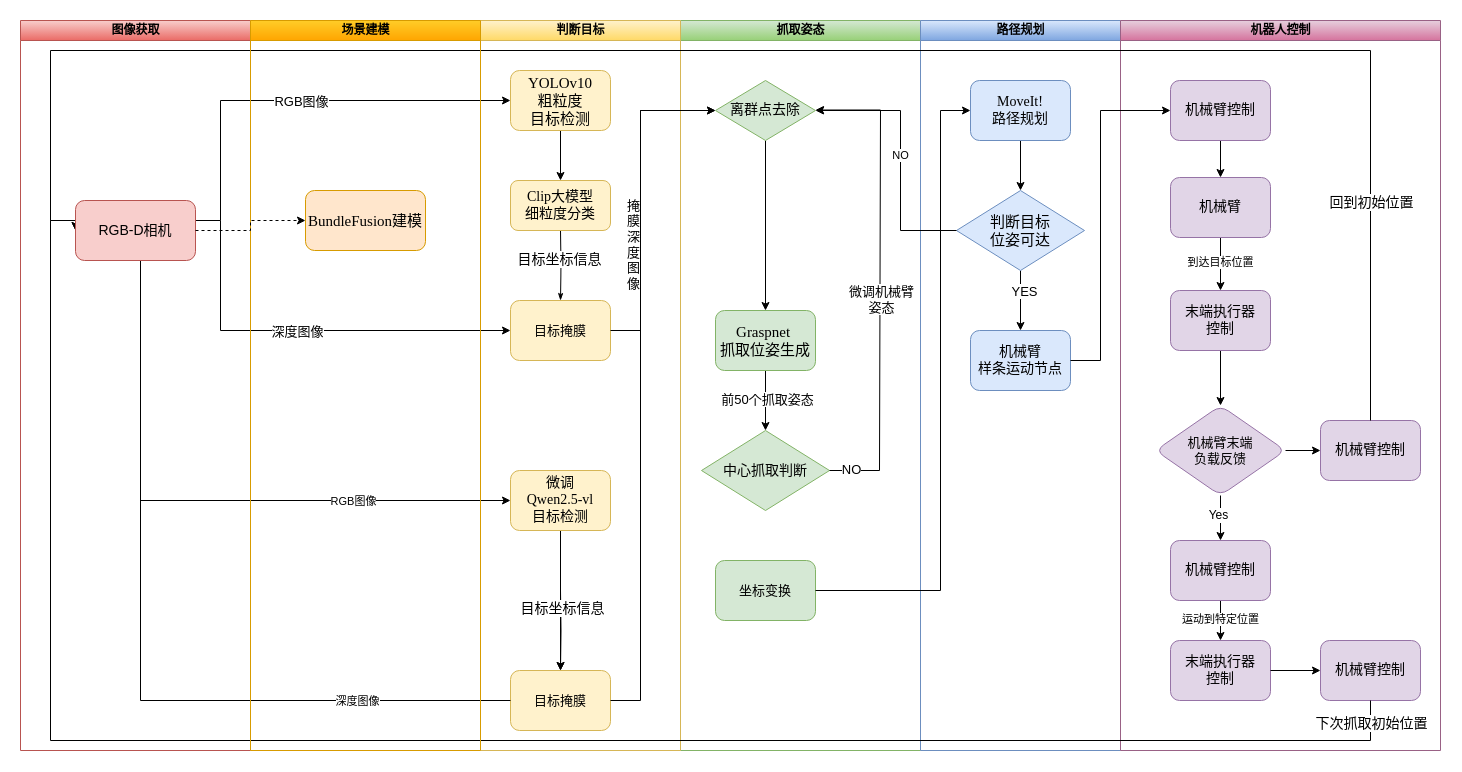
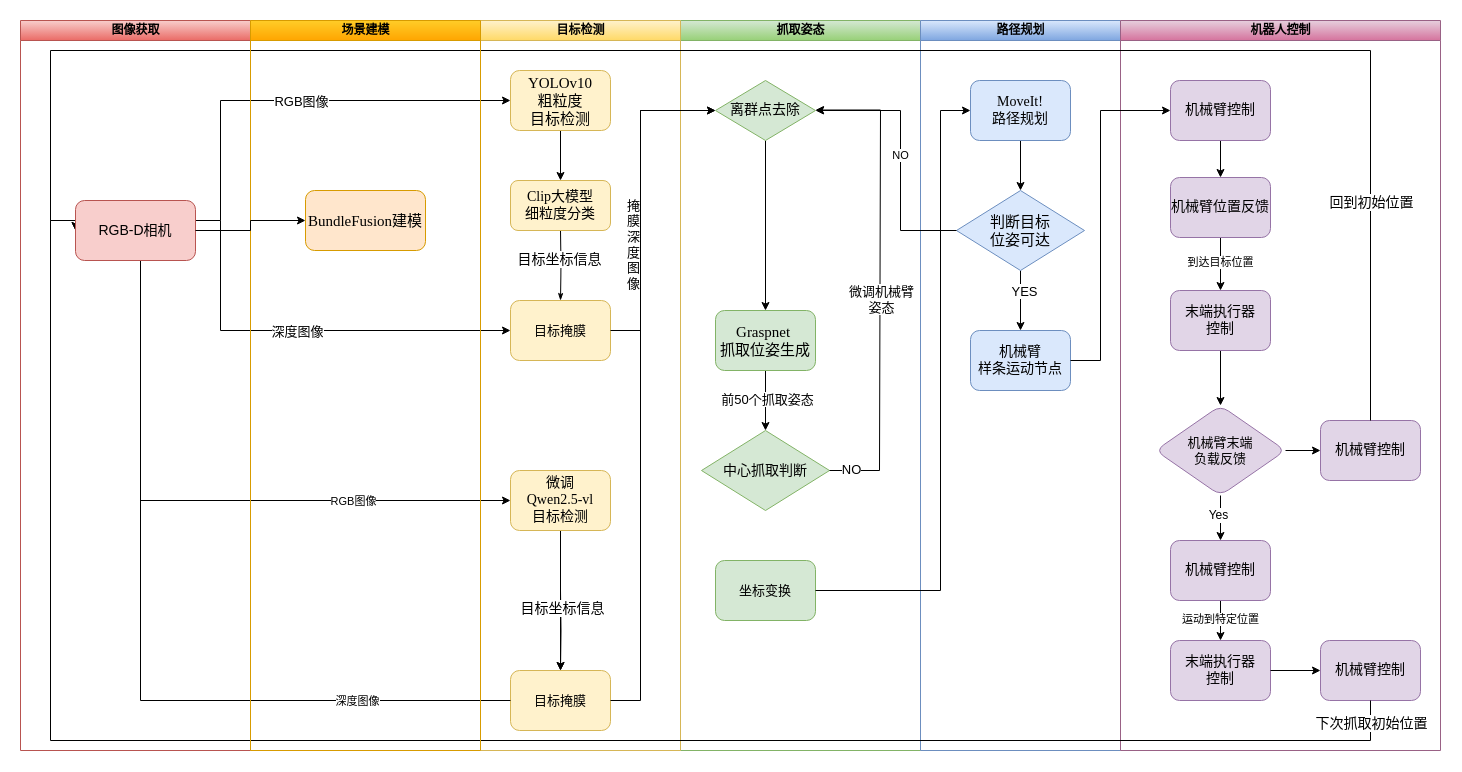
(581, 31) -> (581, 31)
(1221, 208) -> (1221, 208)
(223, 231) -> (223, 231)
